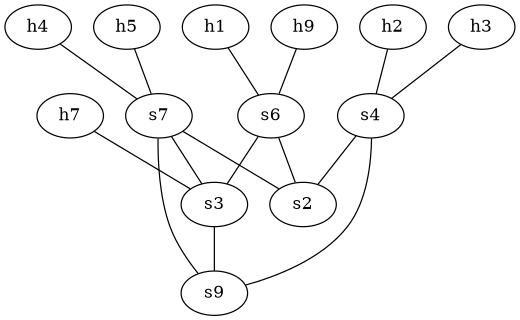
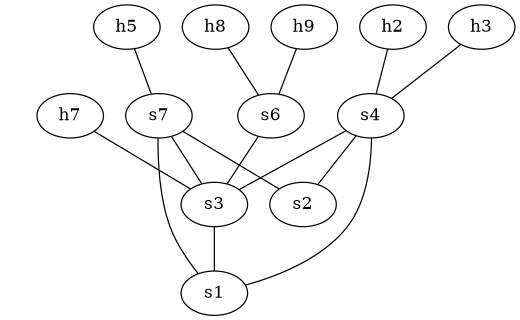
(38, 27) -> none
(216, 27) -> (216, 27)
(287, 160) -> none
none -> (293, 160)
(214, 293) -> (214, 293)
